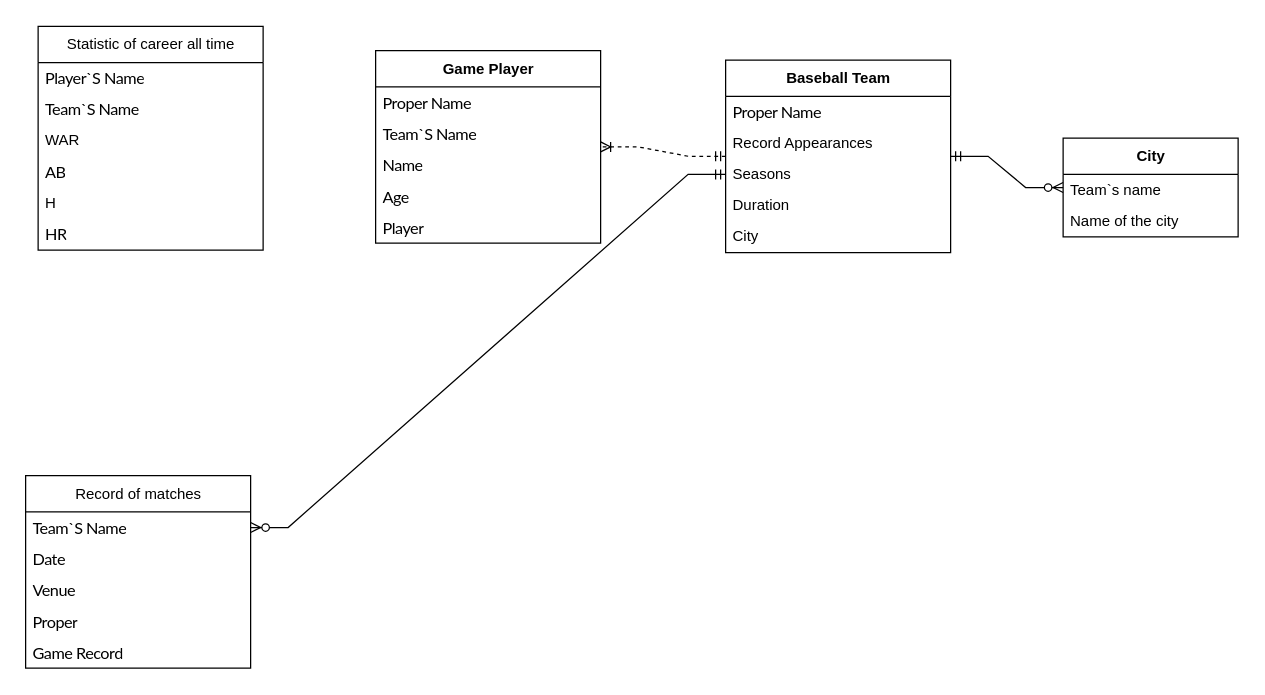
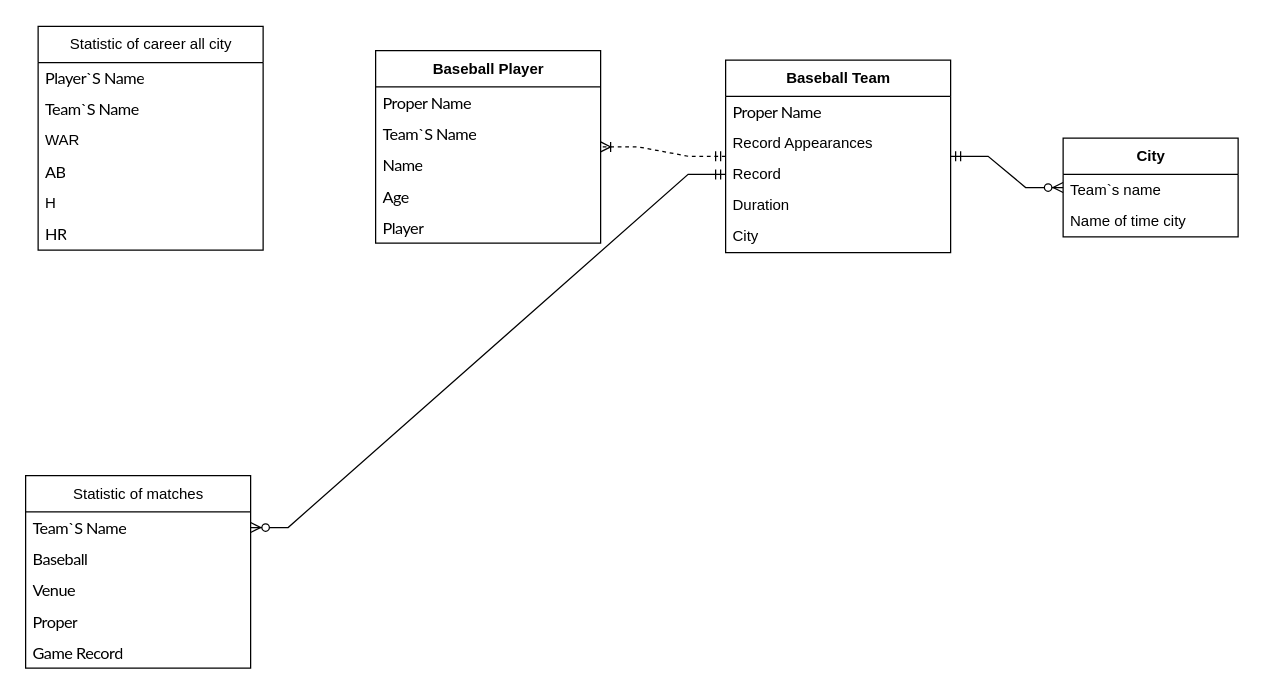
(151, 44) -> (151, 44)
(489, 69) -> (489, 69)
(763, 174) -> (758, 174)
(1130, 222) -> (1132, 222)
(139, 494) -> (139, 494)
(50, 559) -> (63, 559)
